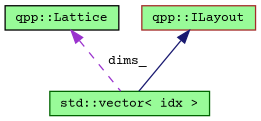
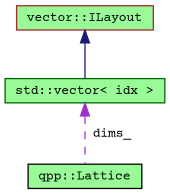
(199, 18) -> (85, 18)
(100, 66) -> (85, 140)
